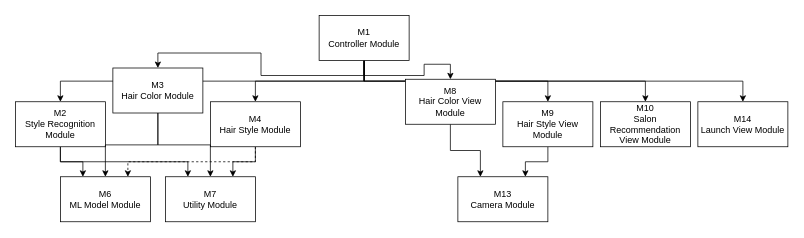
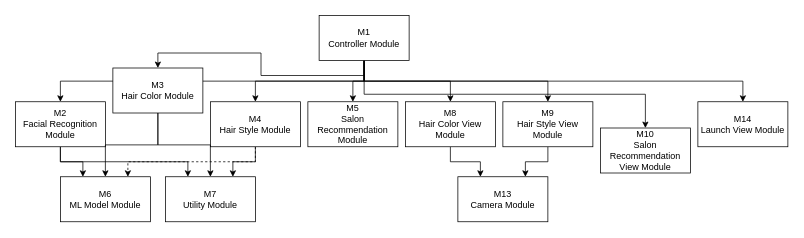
none -> (353, 95)
(450, 102) -> (450, 124)
(60, 124) -> (60, 124)
none -> (353, 124)
(645, 124) -> (645, 150)
